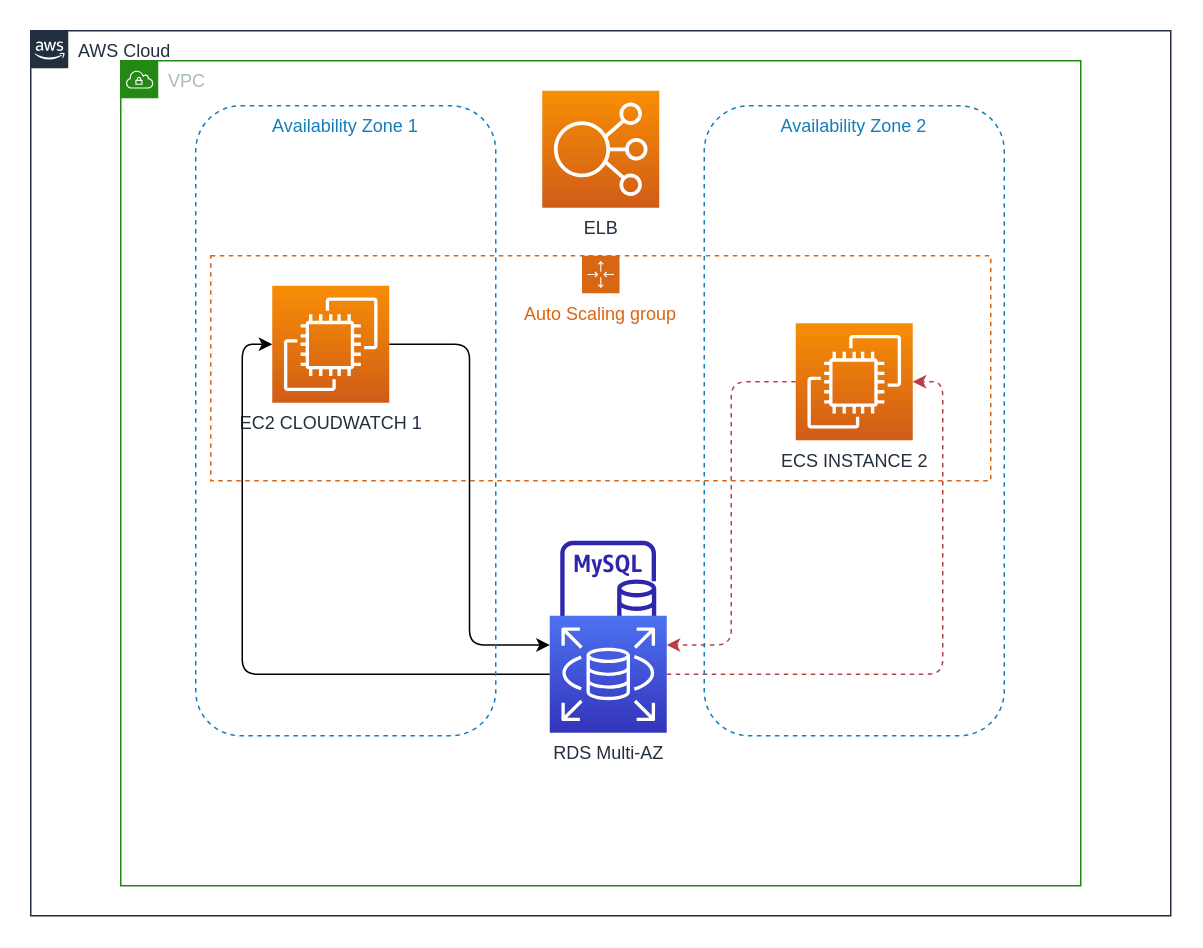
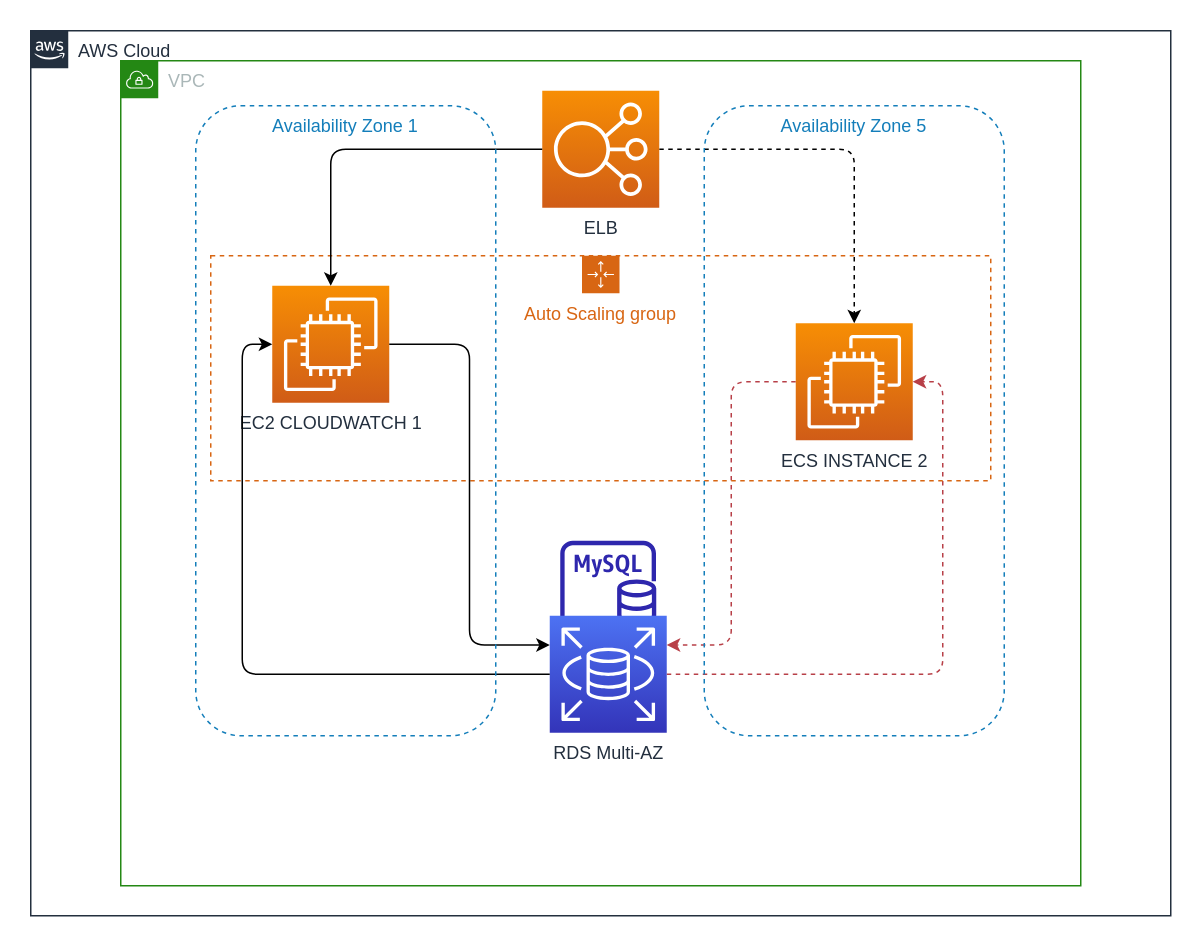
(854, 127) -> (854, 127)
none -> (379, 149)
none -> (833, 149)
